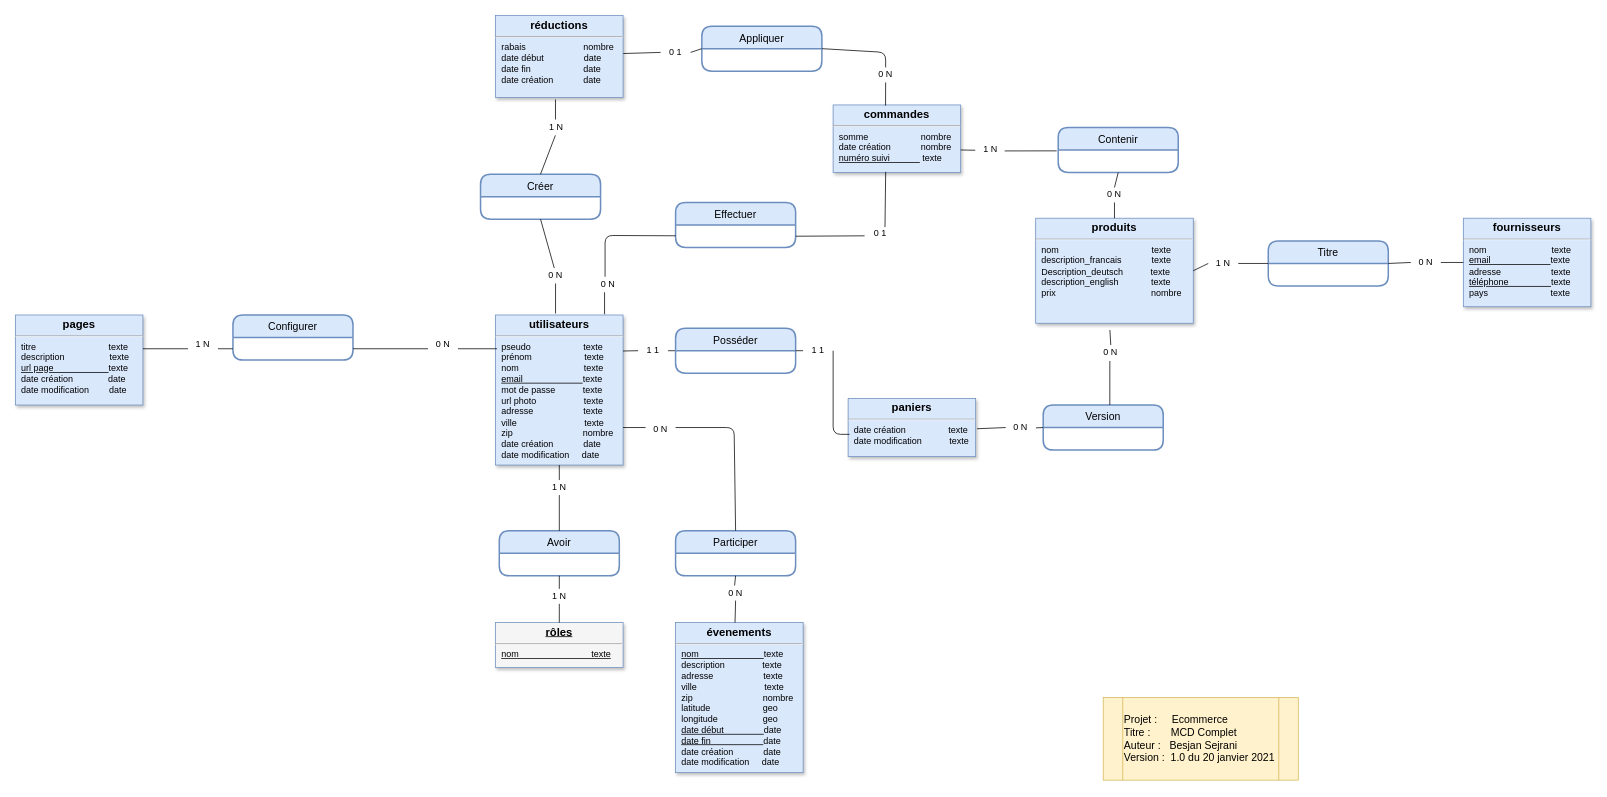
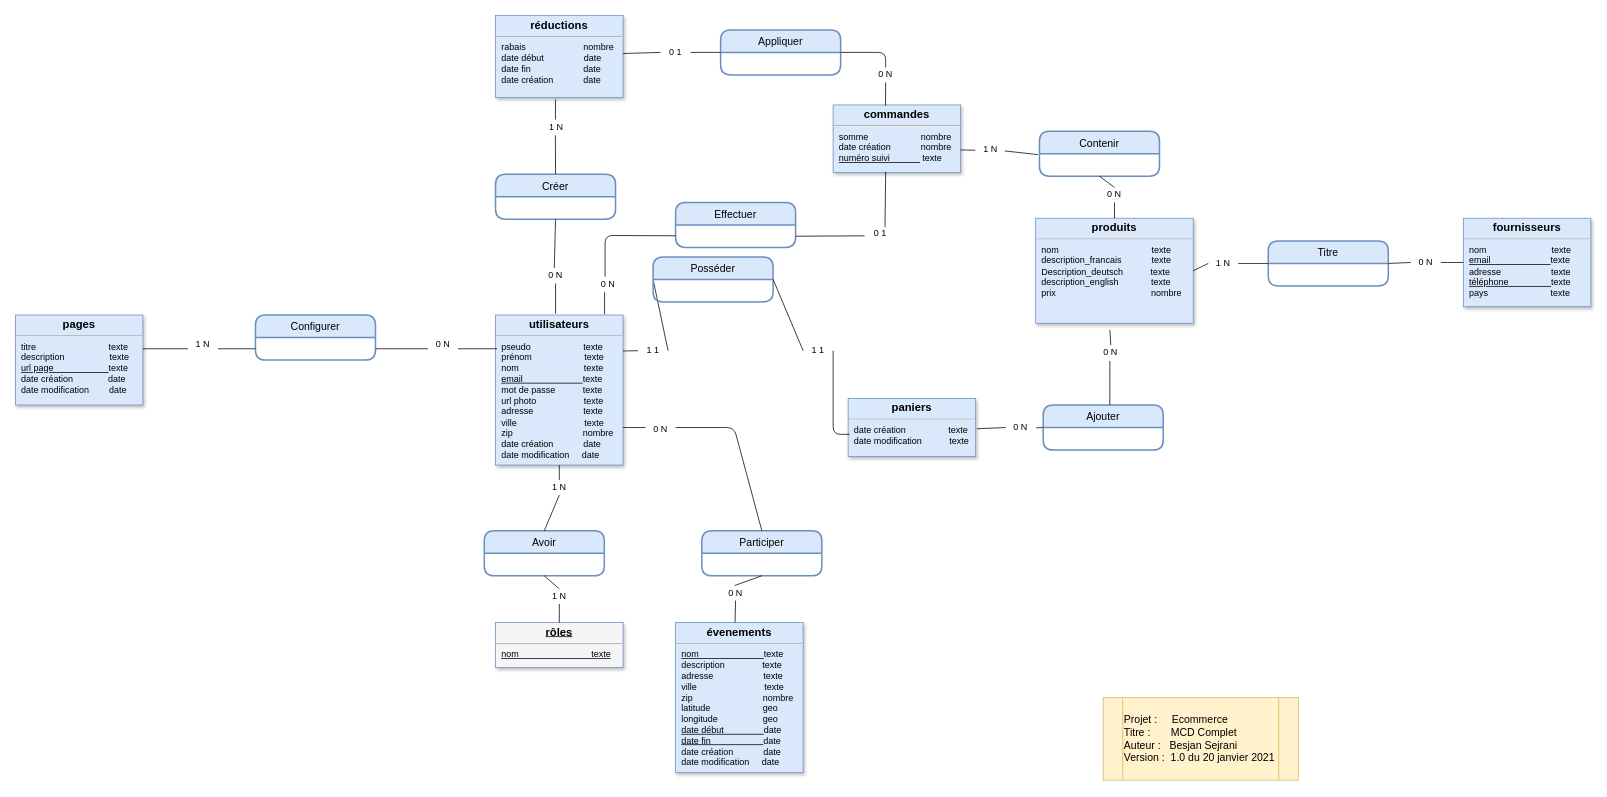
(762, 49) -> (780, 52)
(1118, 150) -> (1099, 154)
(540, 197) -> (555, 197)
(293, 337) -> (315, 337)
(735, 350) -> (713, 279)
(1103, 417) -> (1103, 417)
(559, 553) -> (544, 553)
(735, 553) -> (762, 553)
